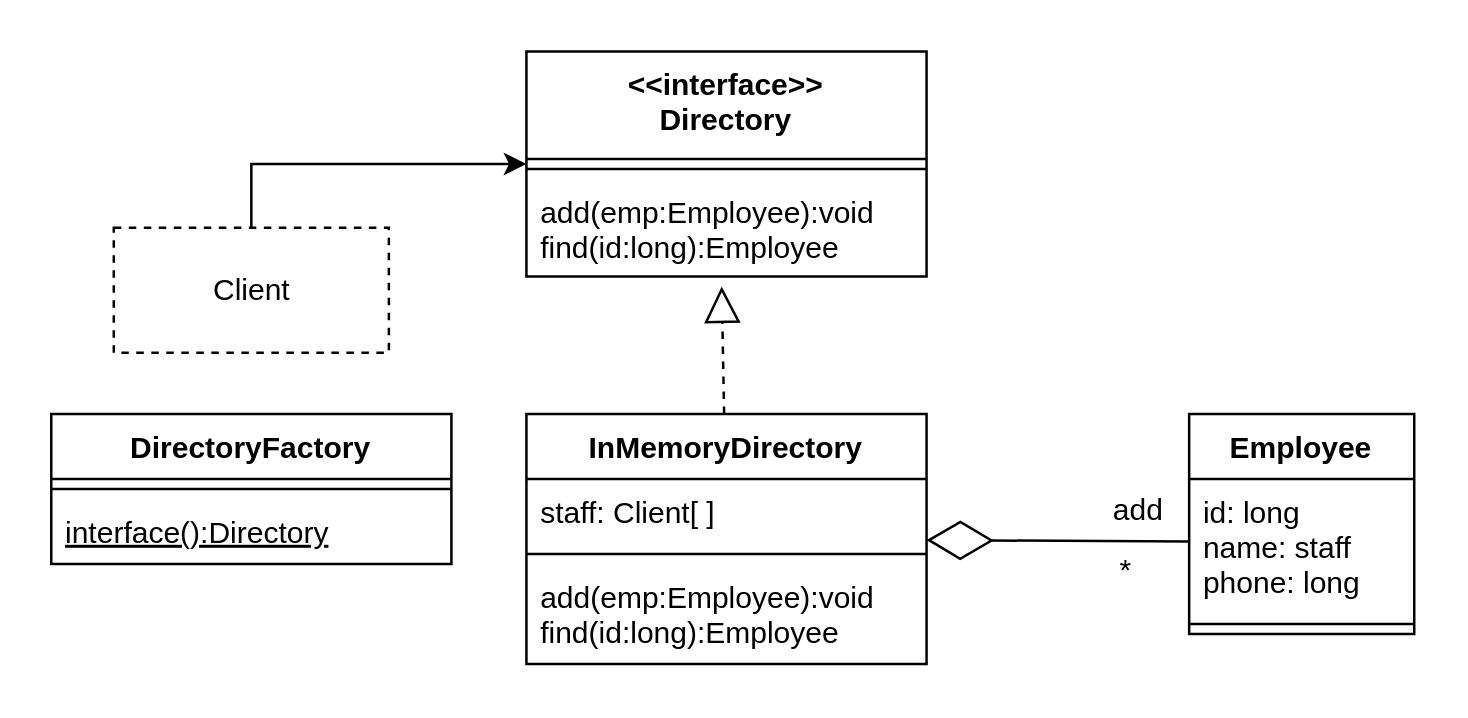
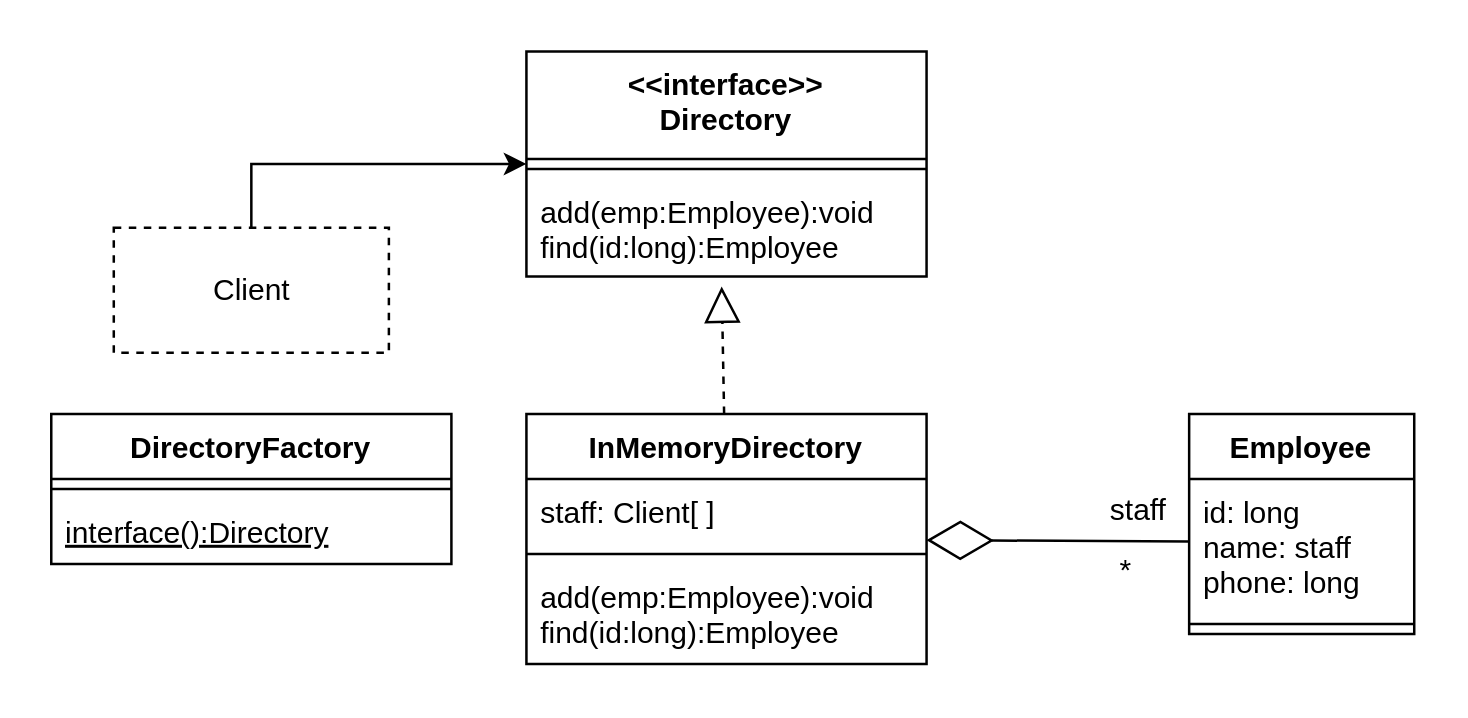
(1139, 511) -> (1139, 511)
